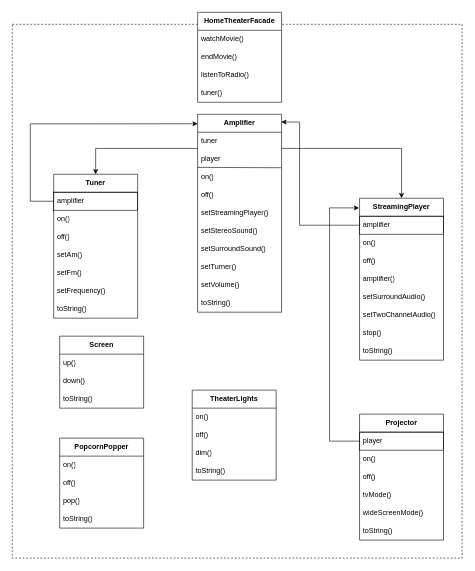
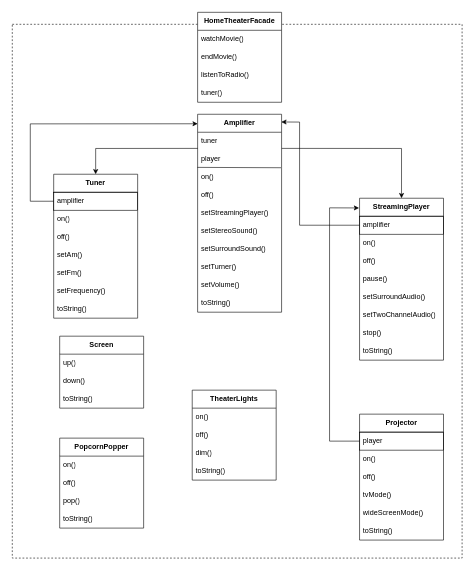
(383, 279) -> (377, 279)
